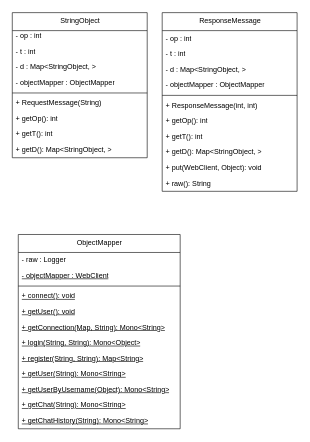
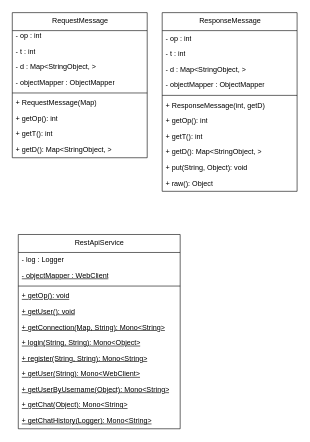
(80, 21) -> (80, 21)
(62, 103) -> (57, 103)
(216, 105) -> (219, 105)
(219, 168) -> (214, 168)
(192, 183) -> (193, 183)
(100, 243) -> (100, 243)
(46, 260) -> (45, 260)
(52, 296) -> (48, 296)
(92, 359) -> (94, 359)
(80, 374) -> (85, 374)
(80, 405) -> (81, 405)
(93, 421) -> (94, 421)
